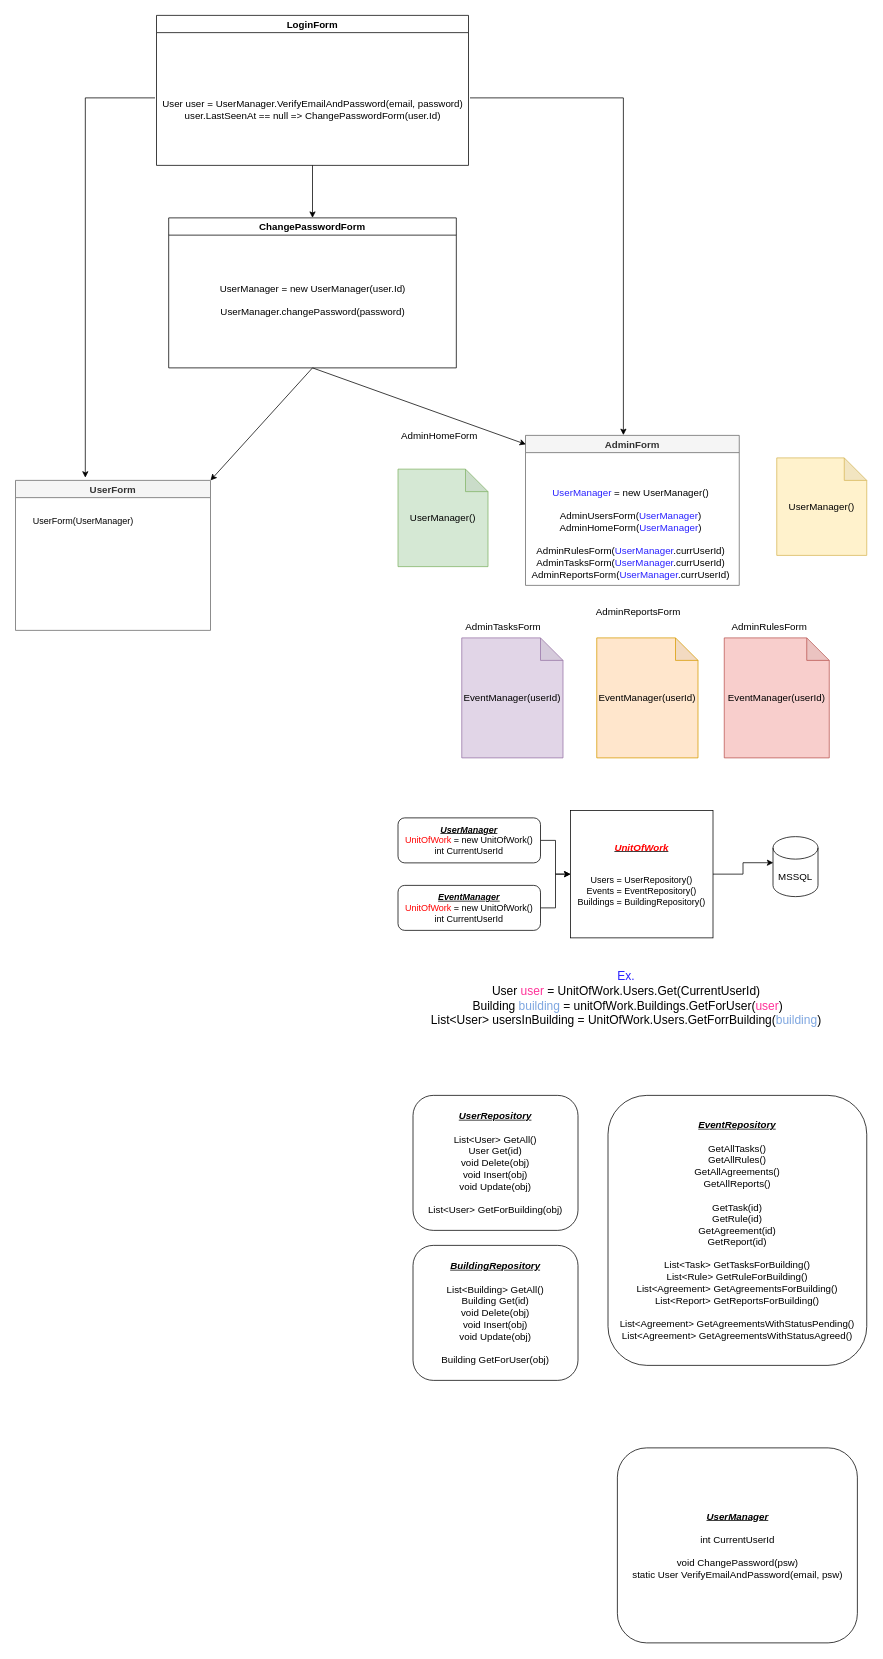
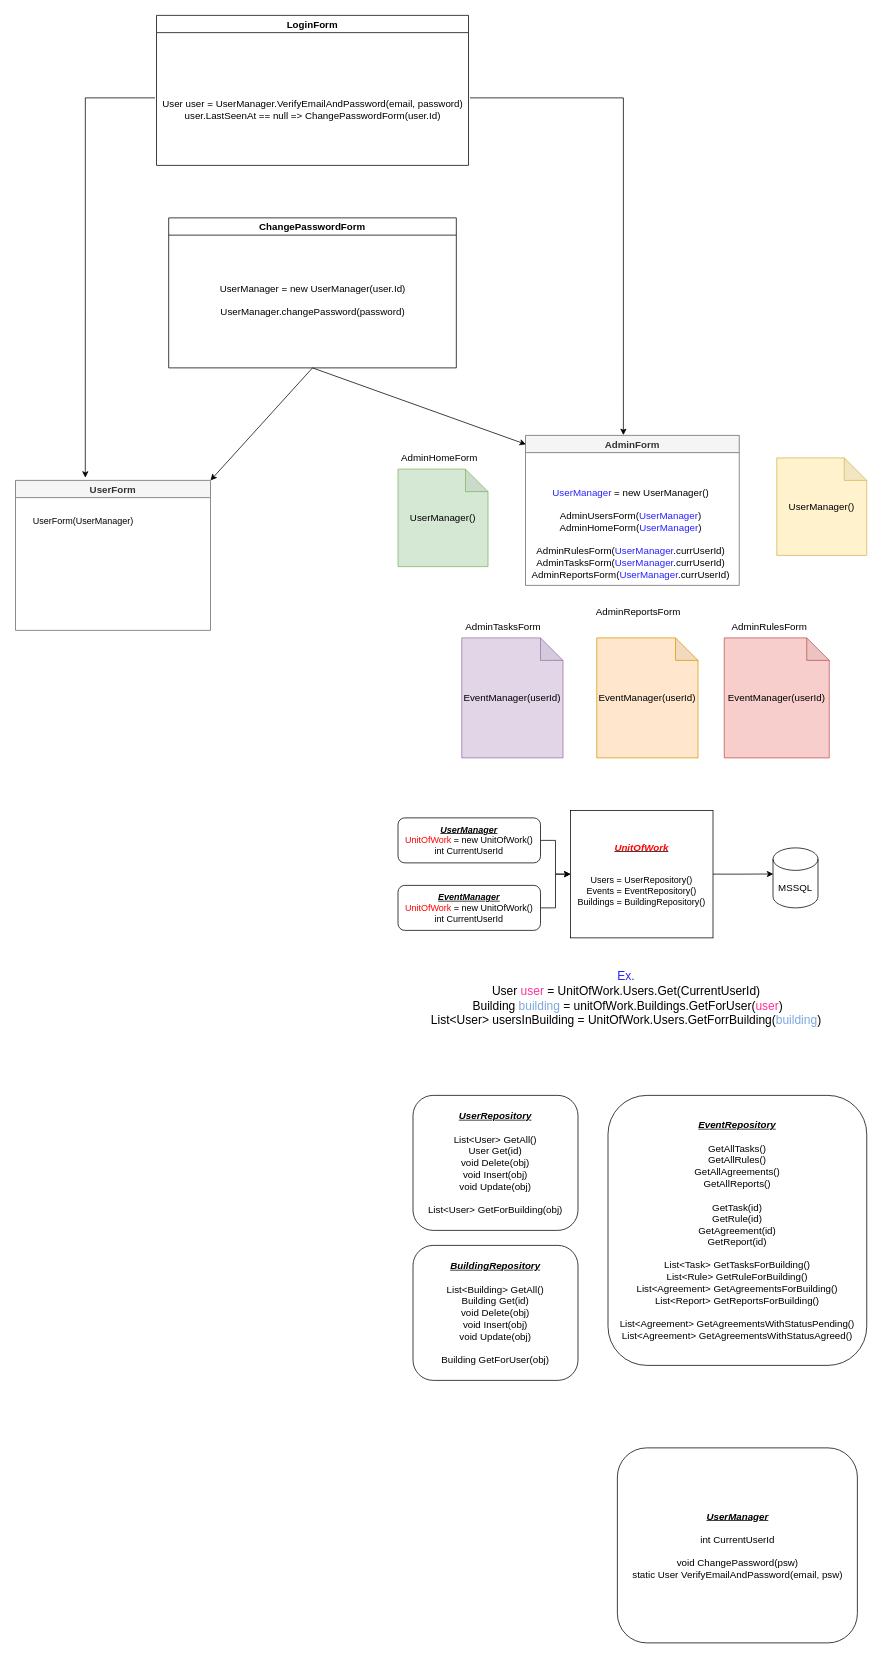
(312, 190) -> none
(439, 435) -> (439, 458)
(795, 867) -> (795, 878)
